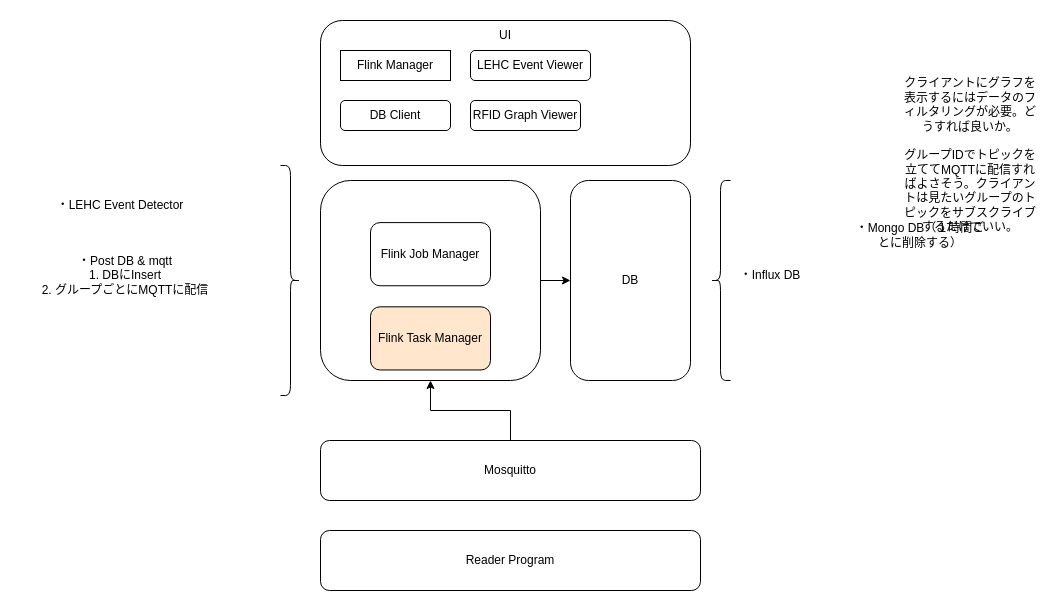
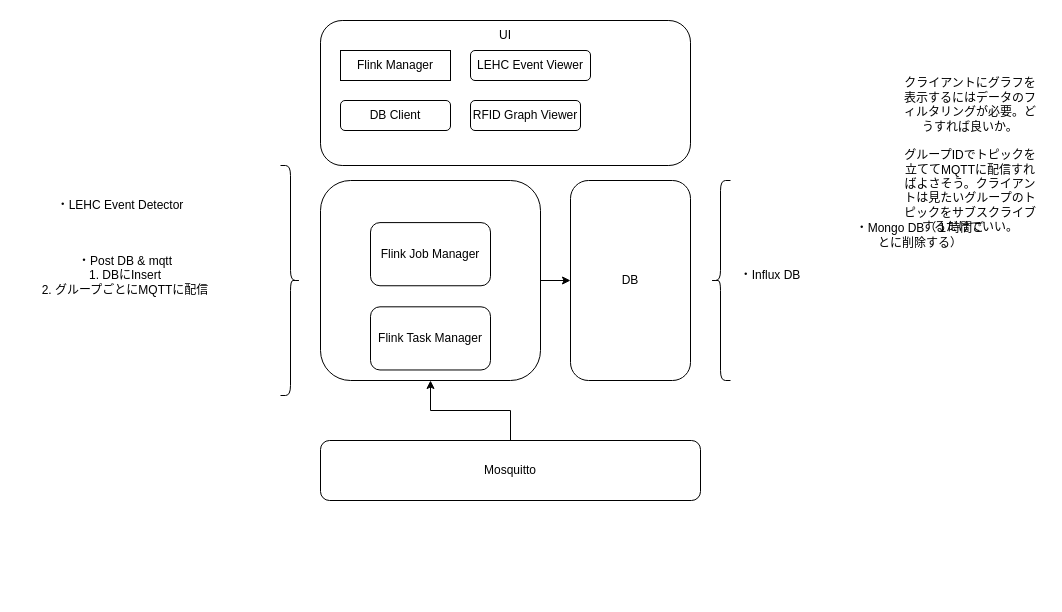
(431, 338) -> (431, 338)
(511, 561) -> none
